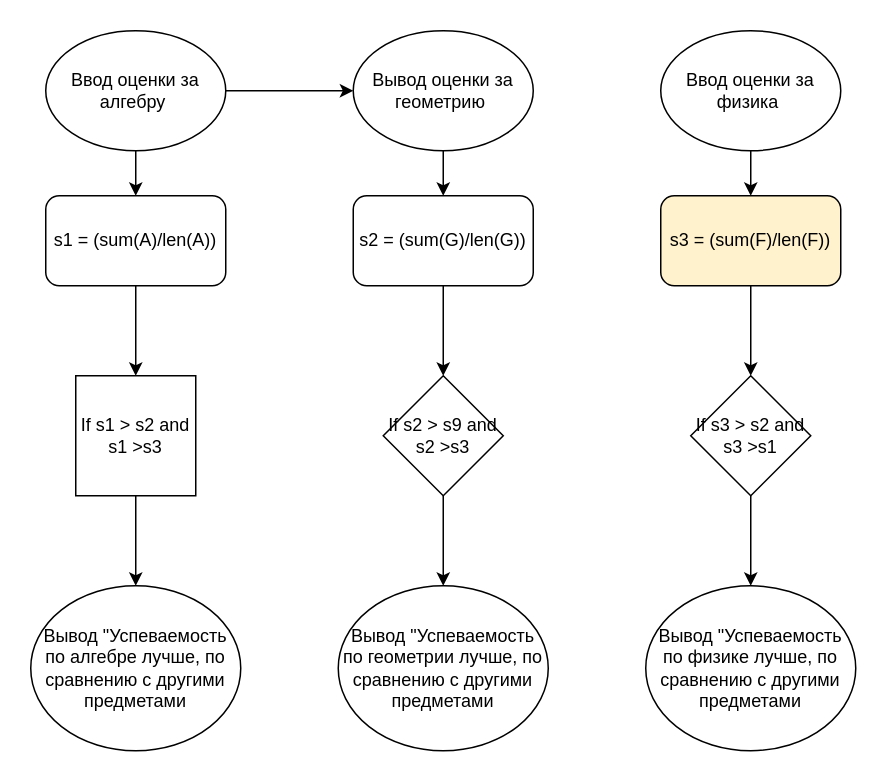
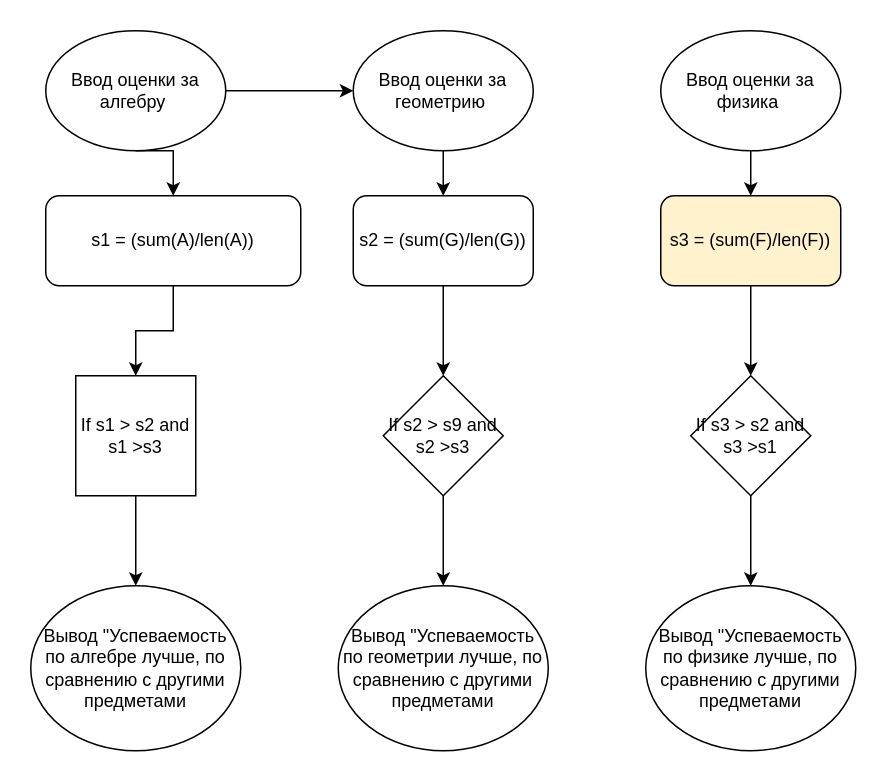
(443, 91) -> (443, 91)
(136, 241) -> (173, 241)
